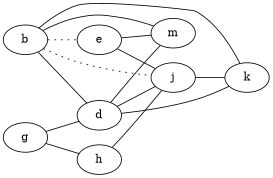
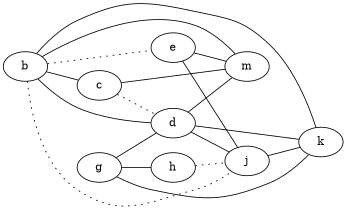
none -> (99, 85)
(138, 119) -> (210, 164)
none -> (217, 197)
